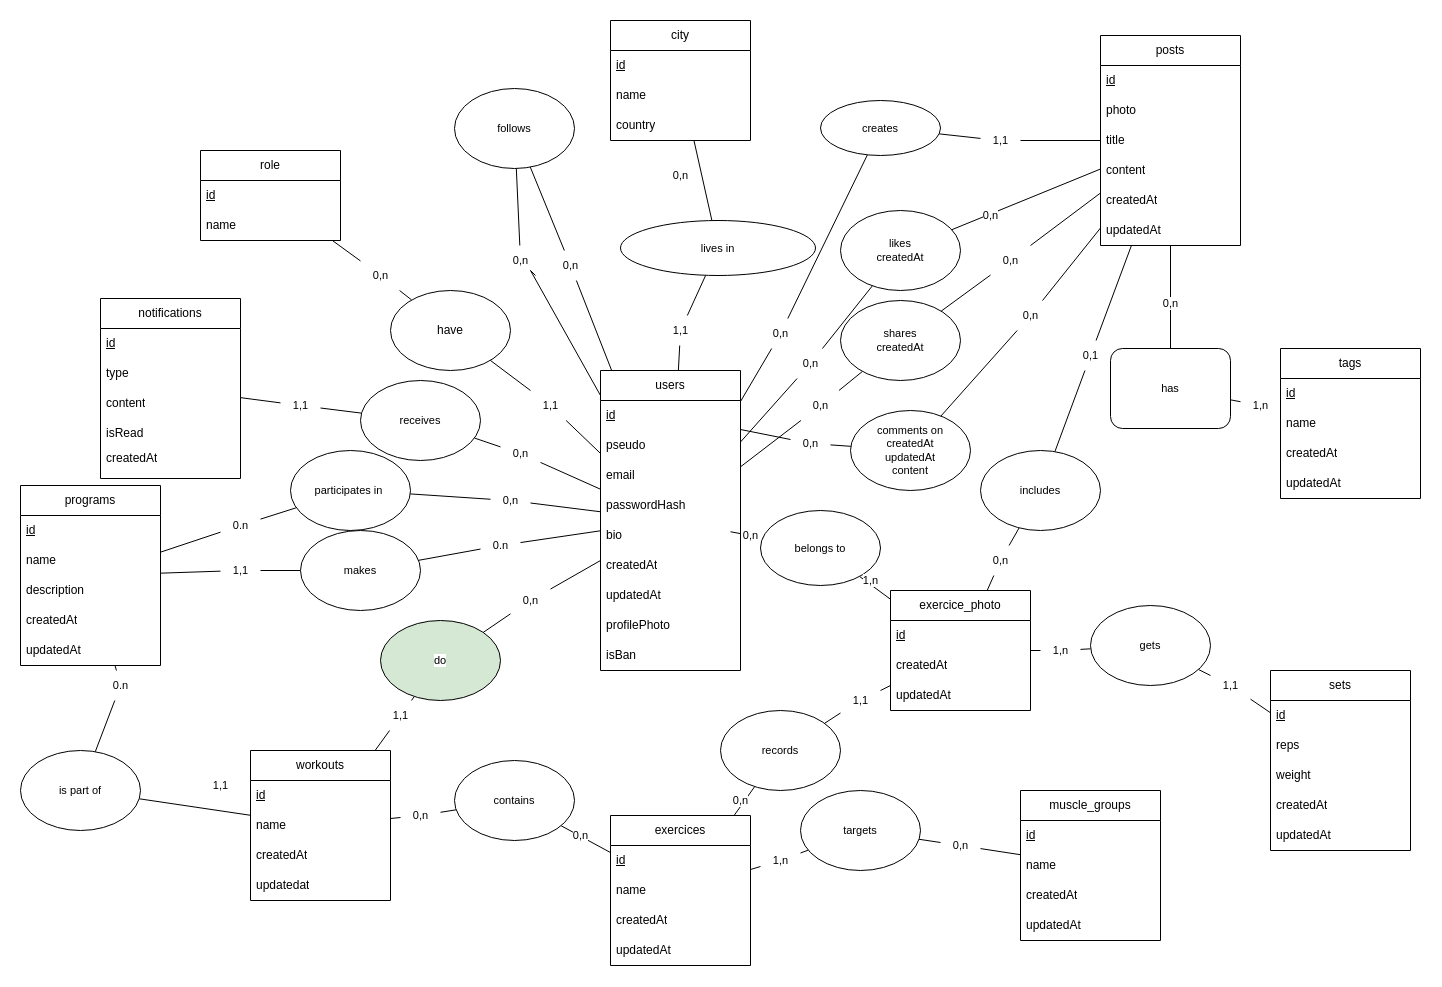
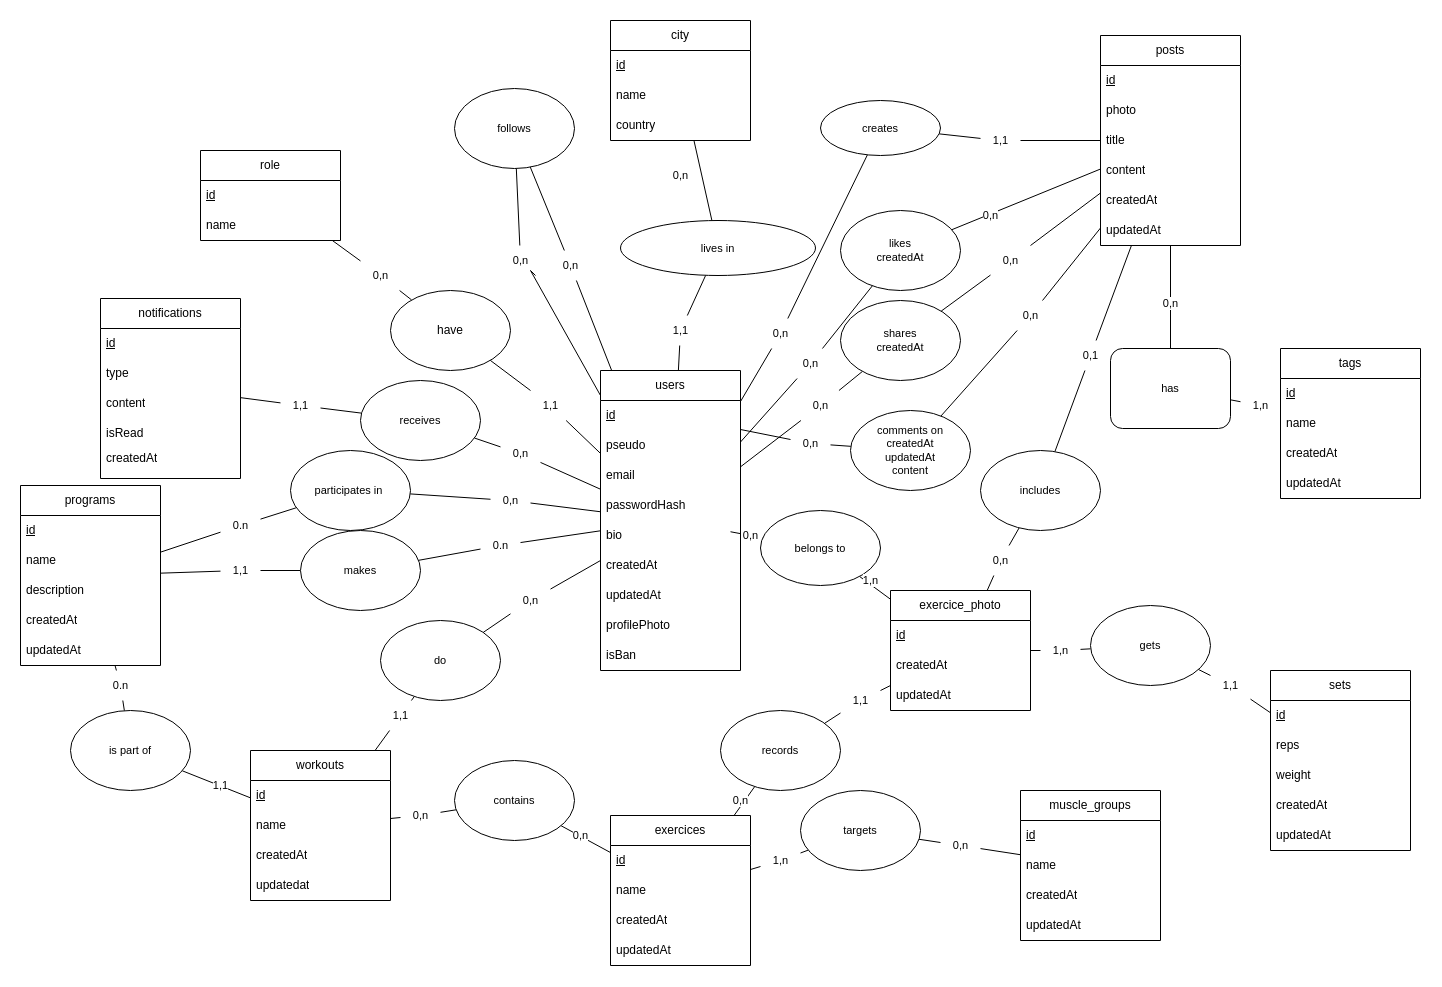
(441, 661) -> (441, 661)
(81, 791) -> (131, 751)
